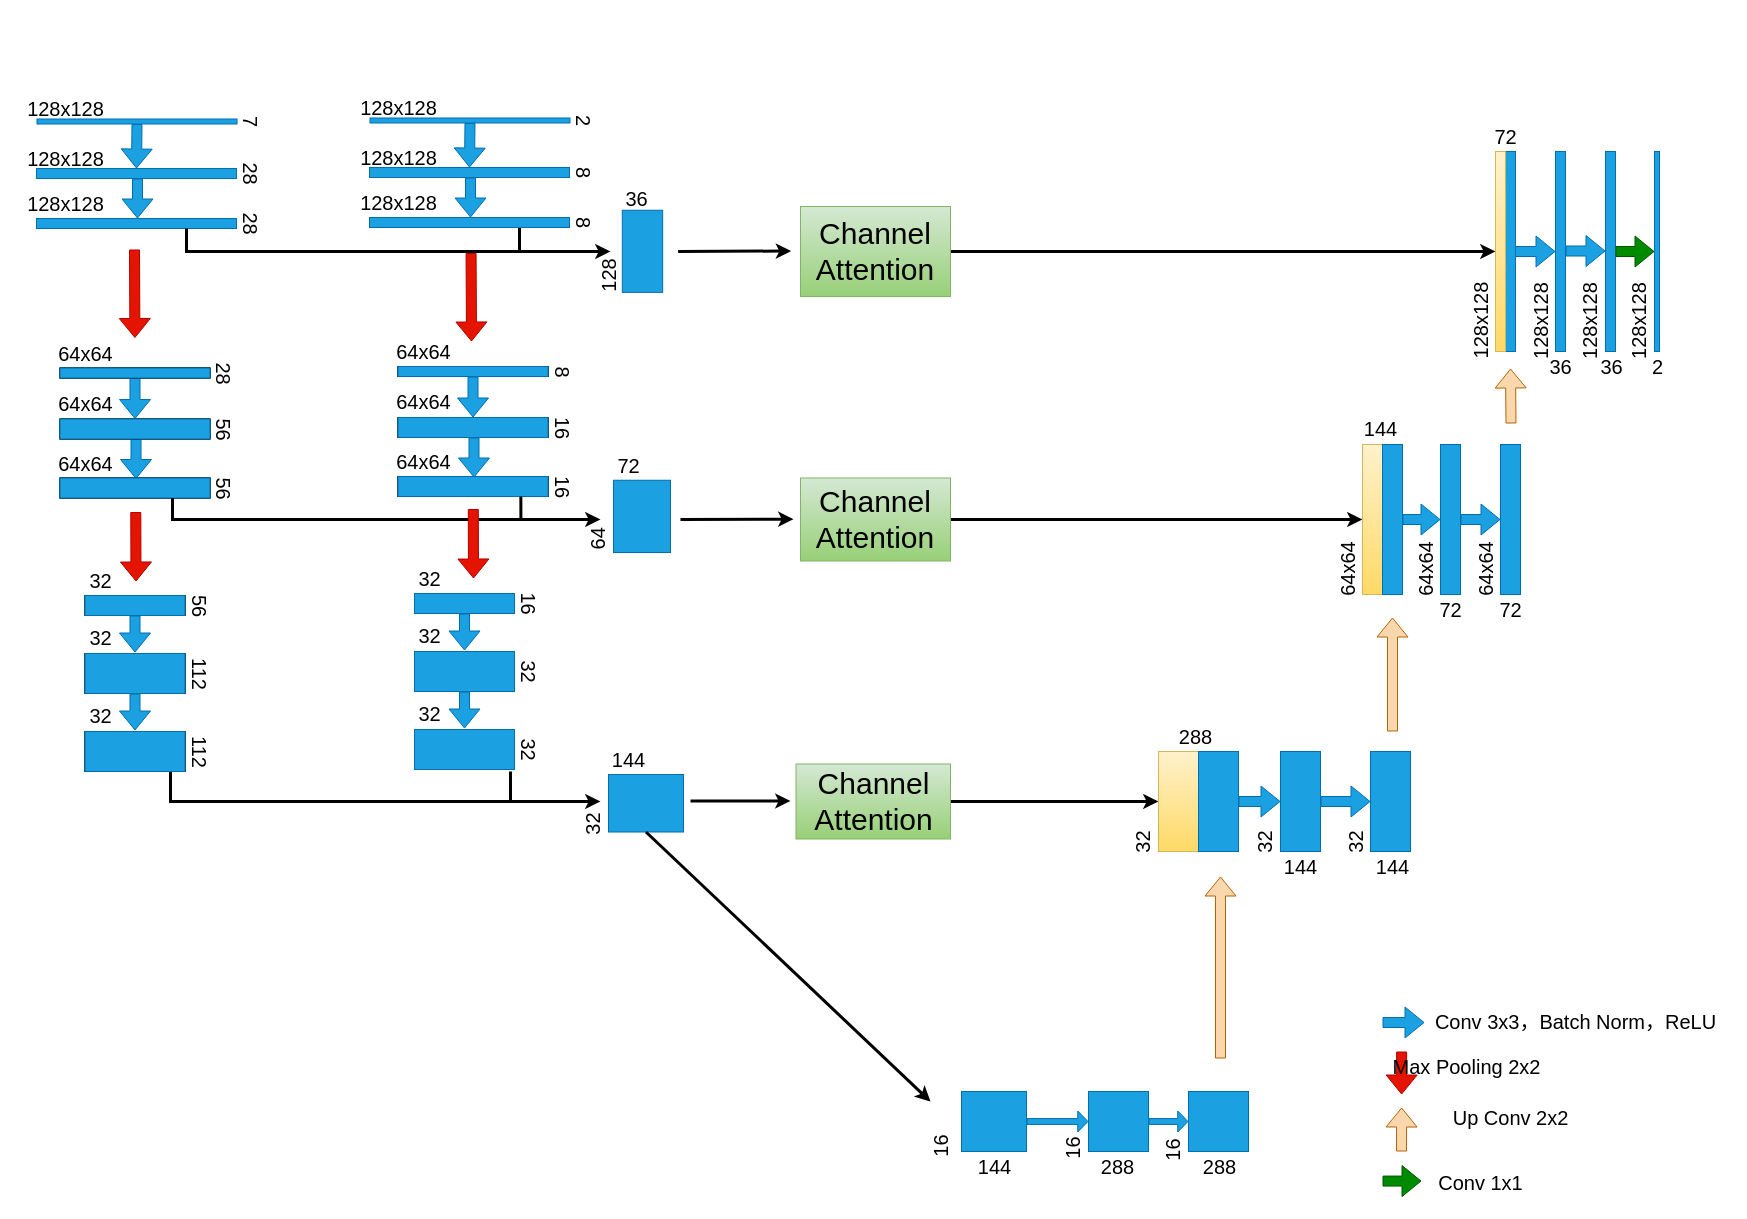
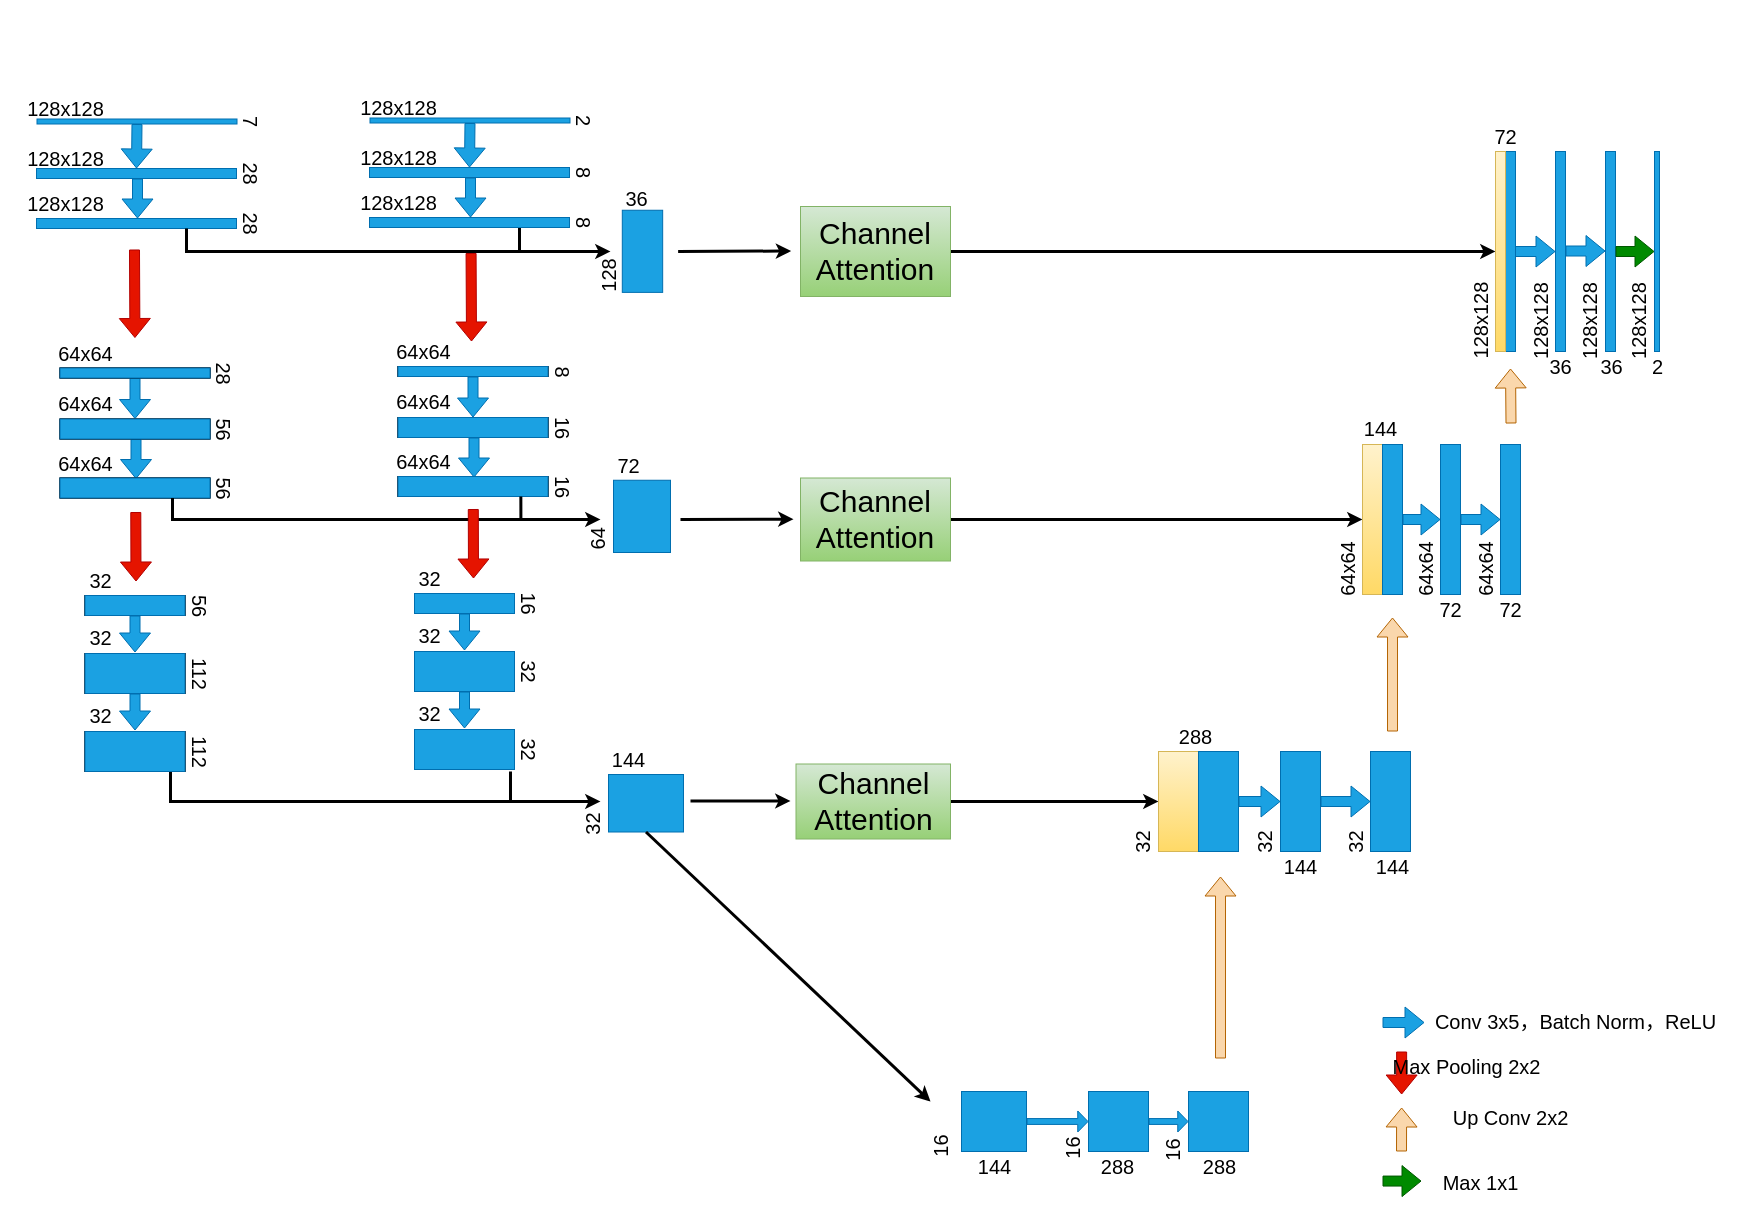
(1576, 1022) -> (1576, 1022)
(1481, 1183) -> (1481, 1183)
